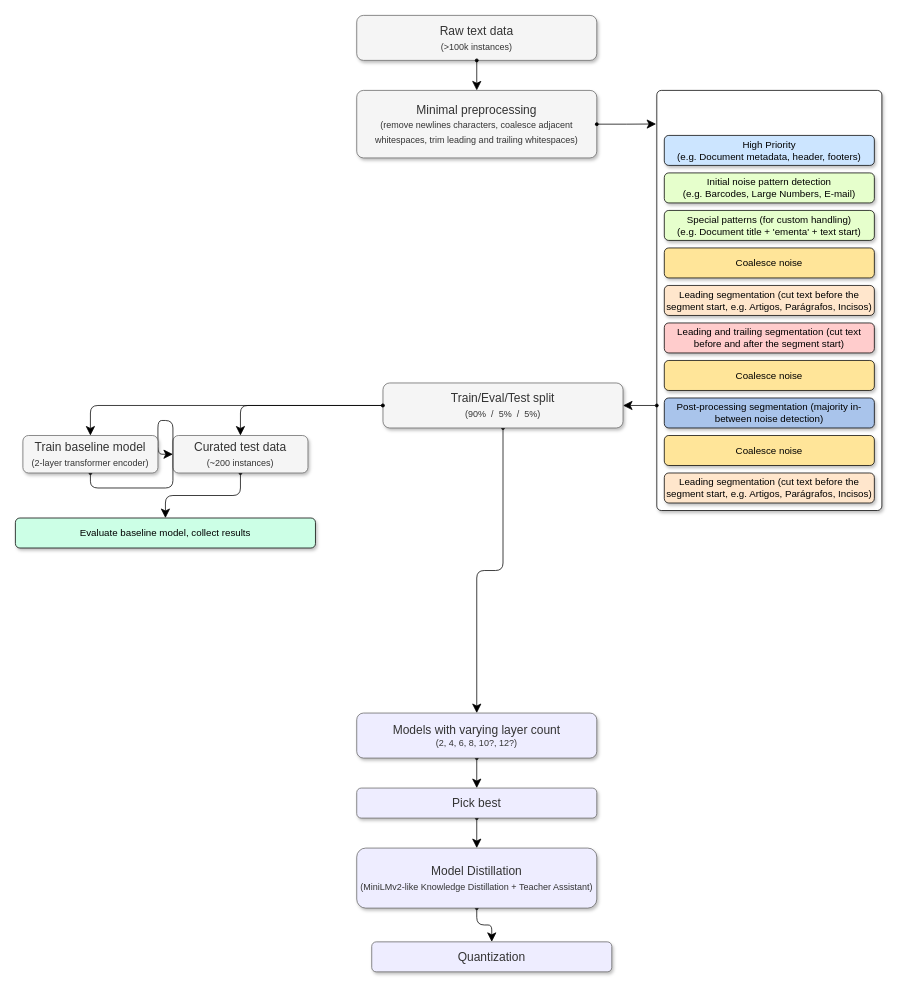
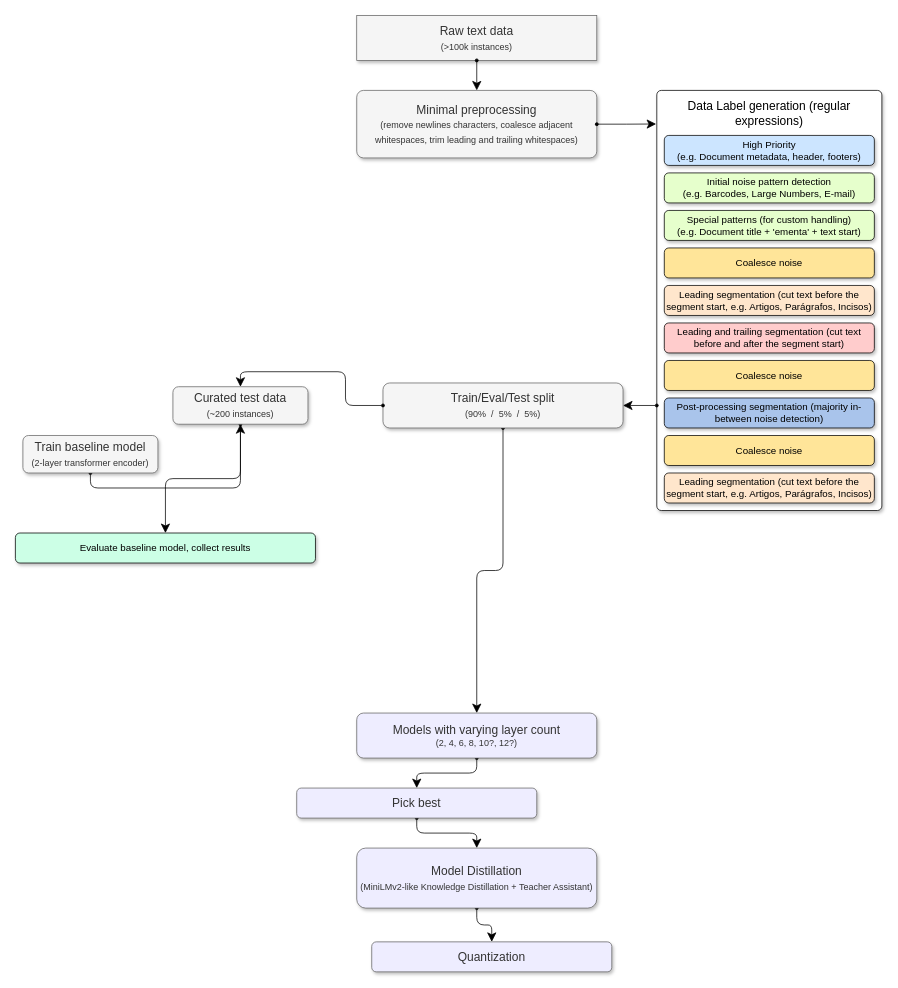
(477, 38) -> (477, 38)
none -> (769, 113)
(157, 405) -> none
(240, 454) -> (240, 405)
(165, 533) -> (165, 548)
(477, 803) -> (417, 803)
